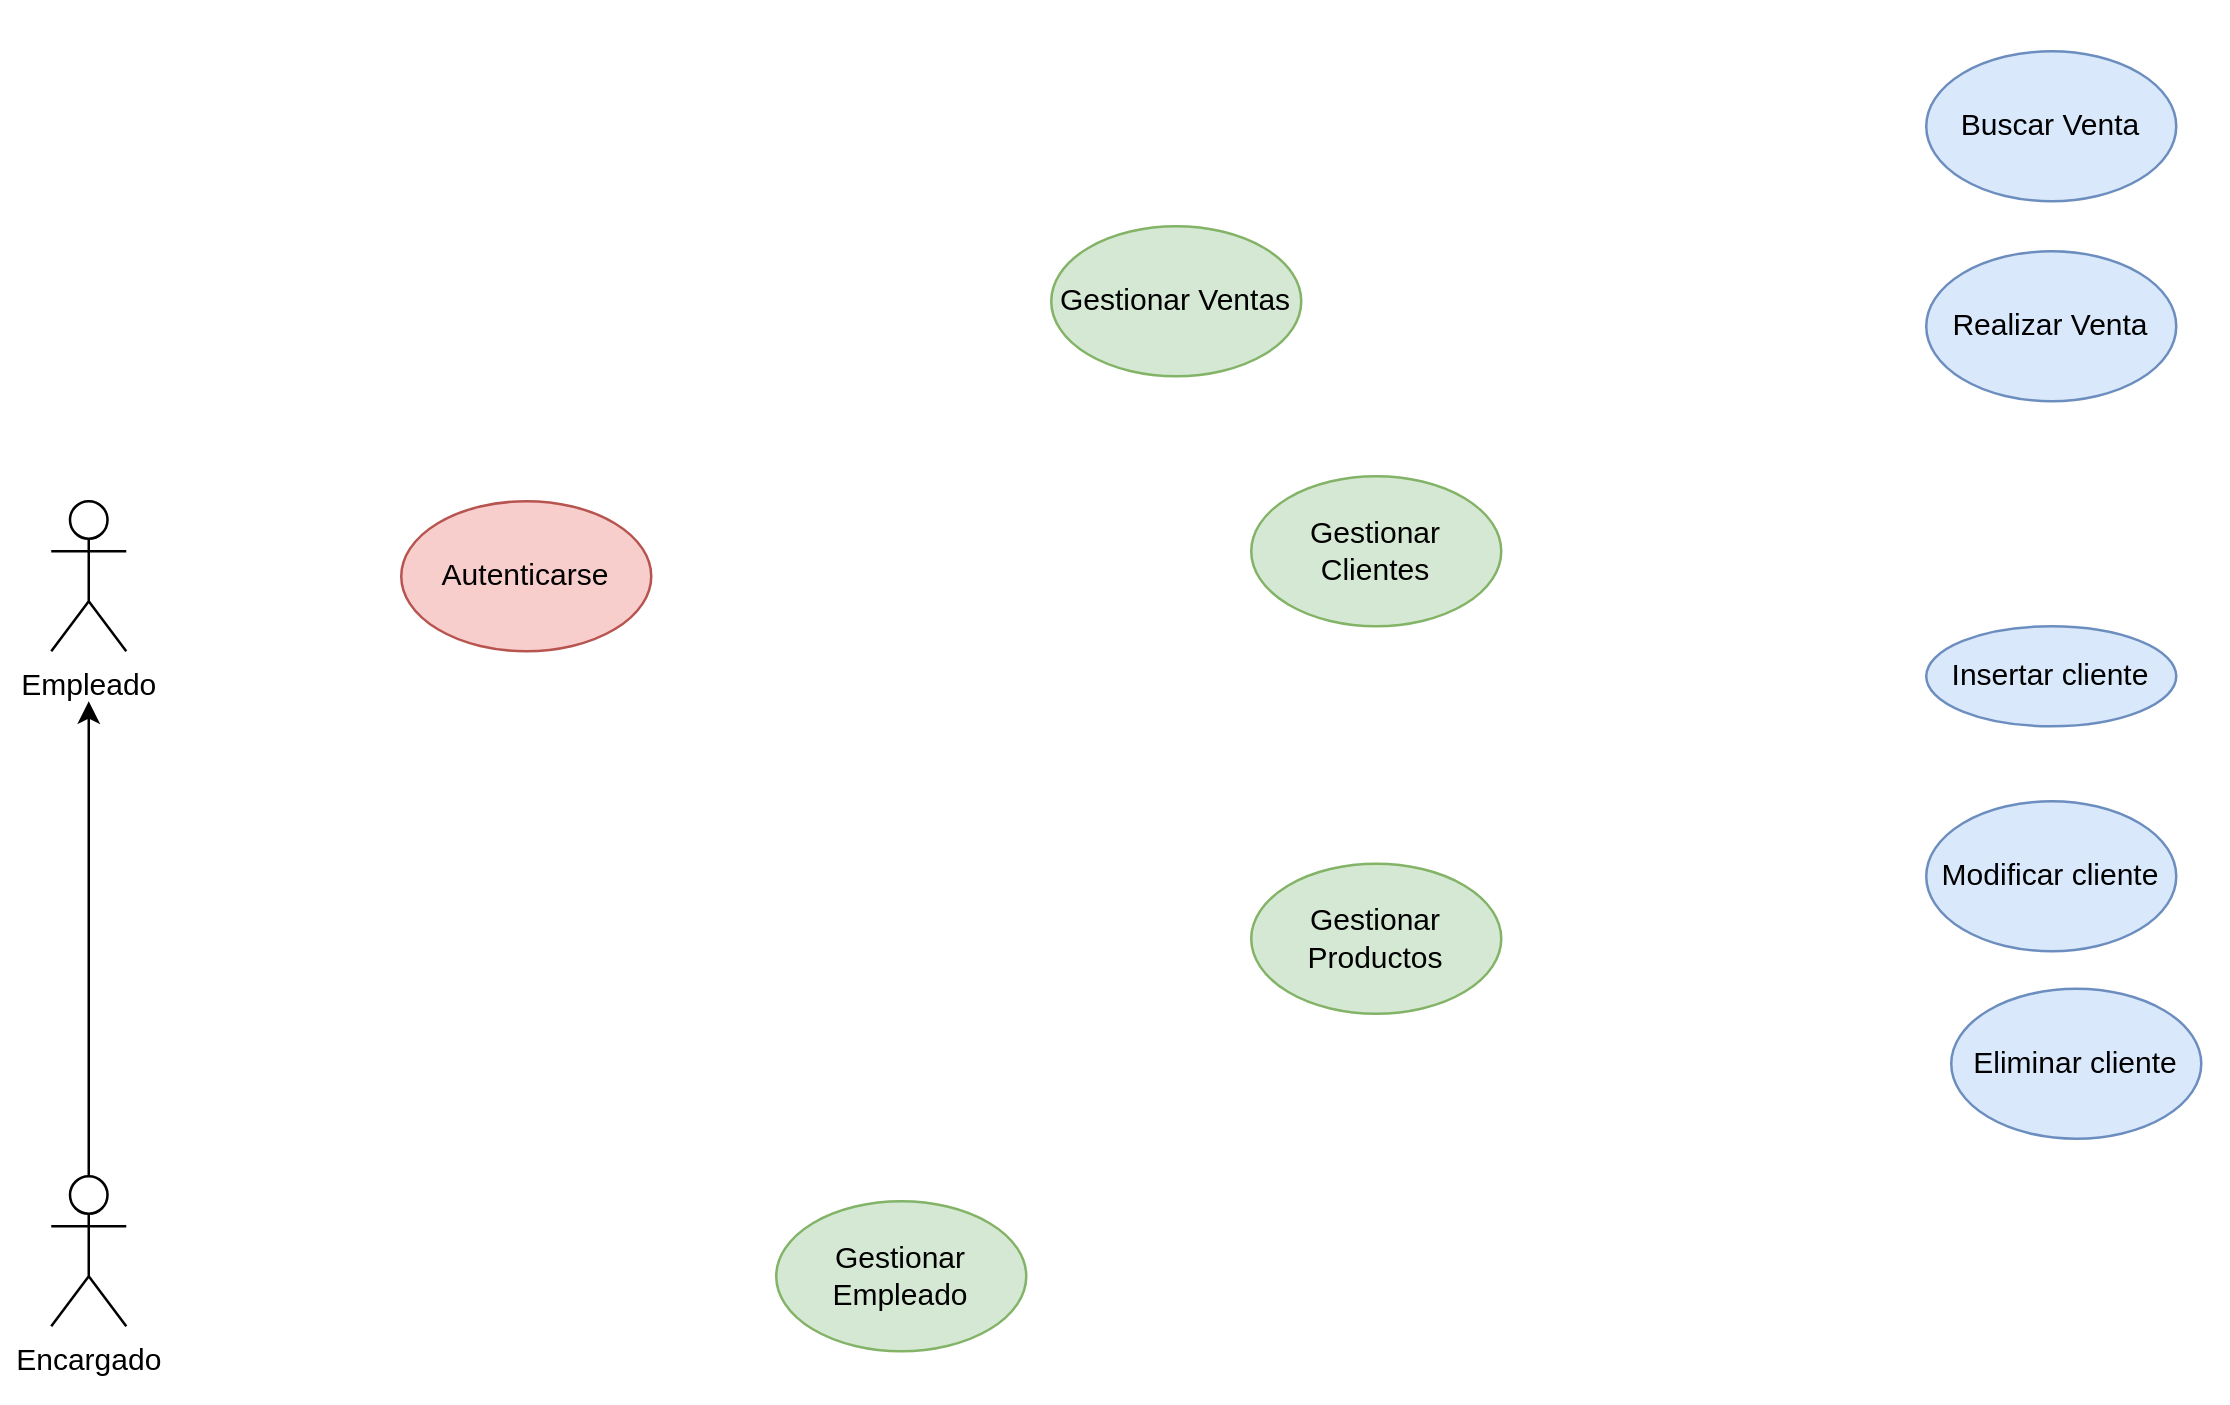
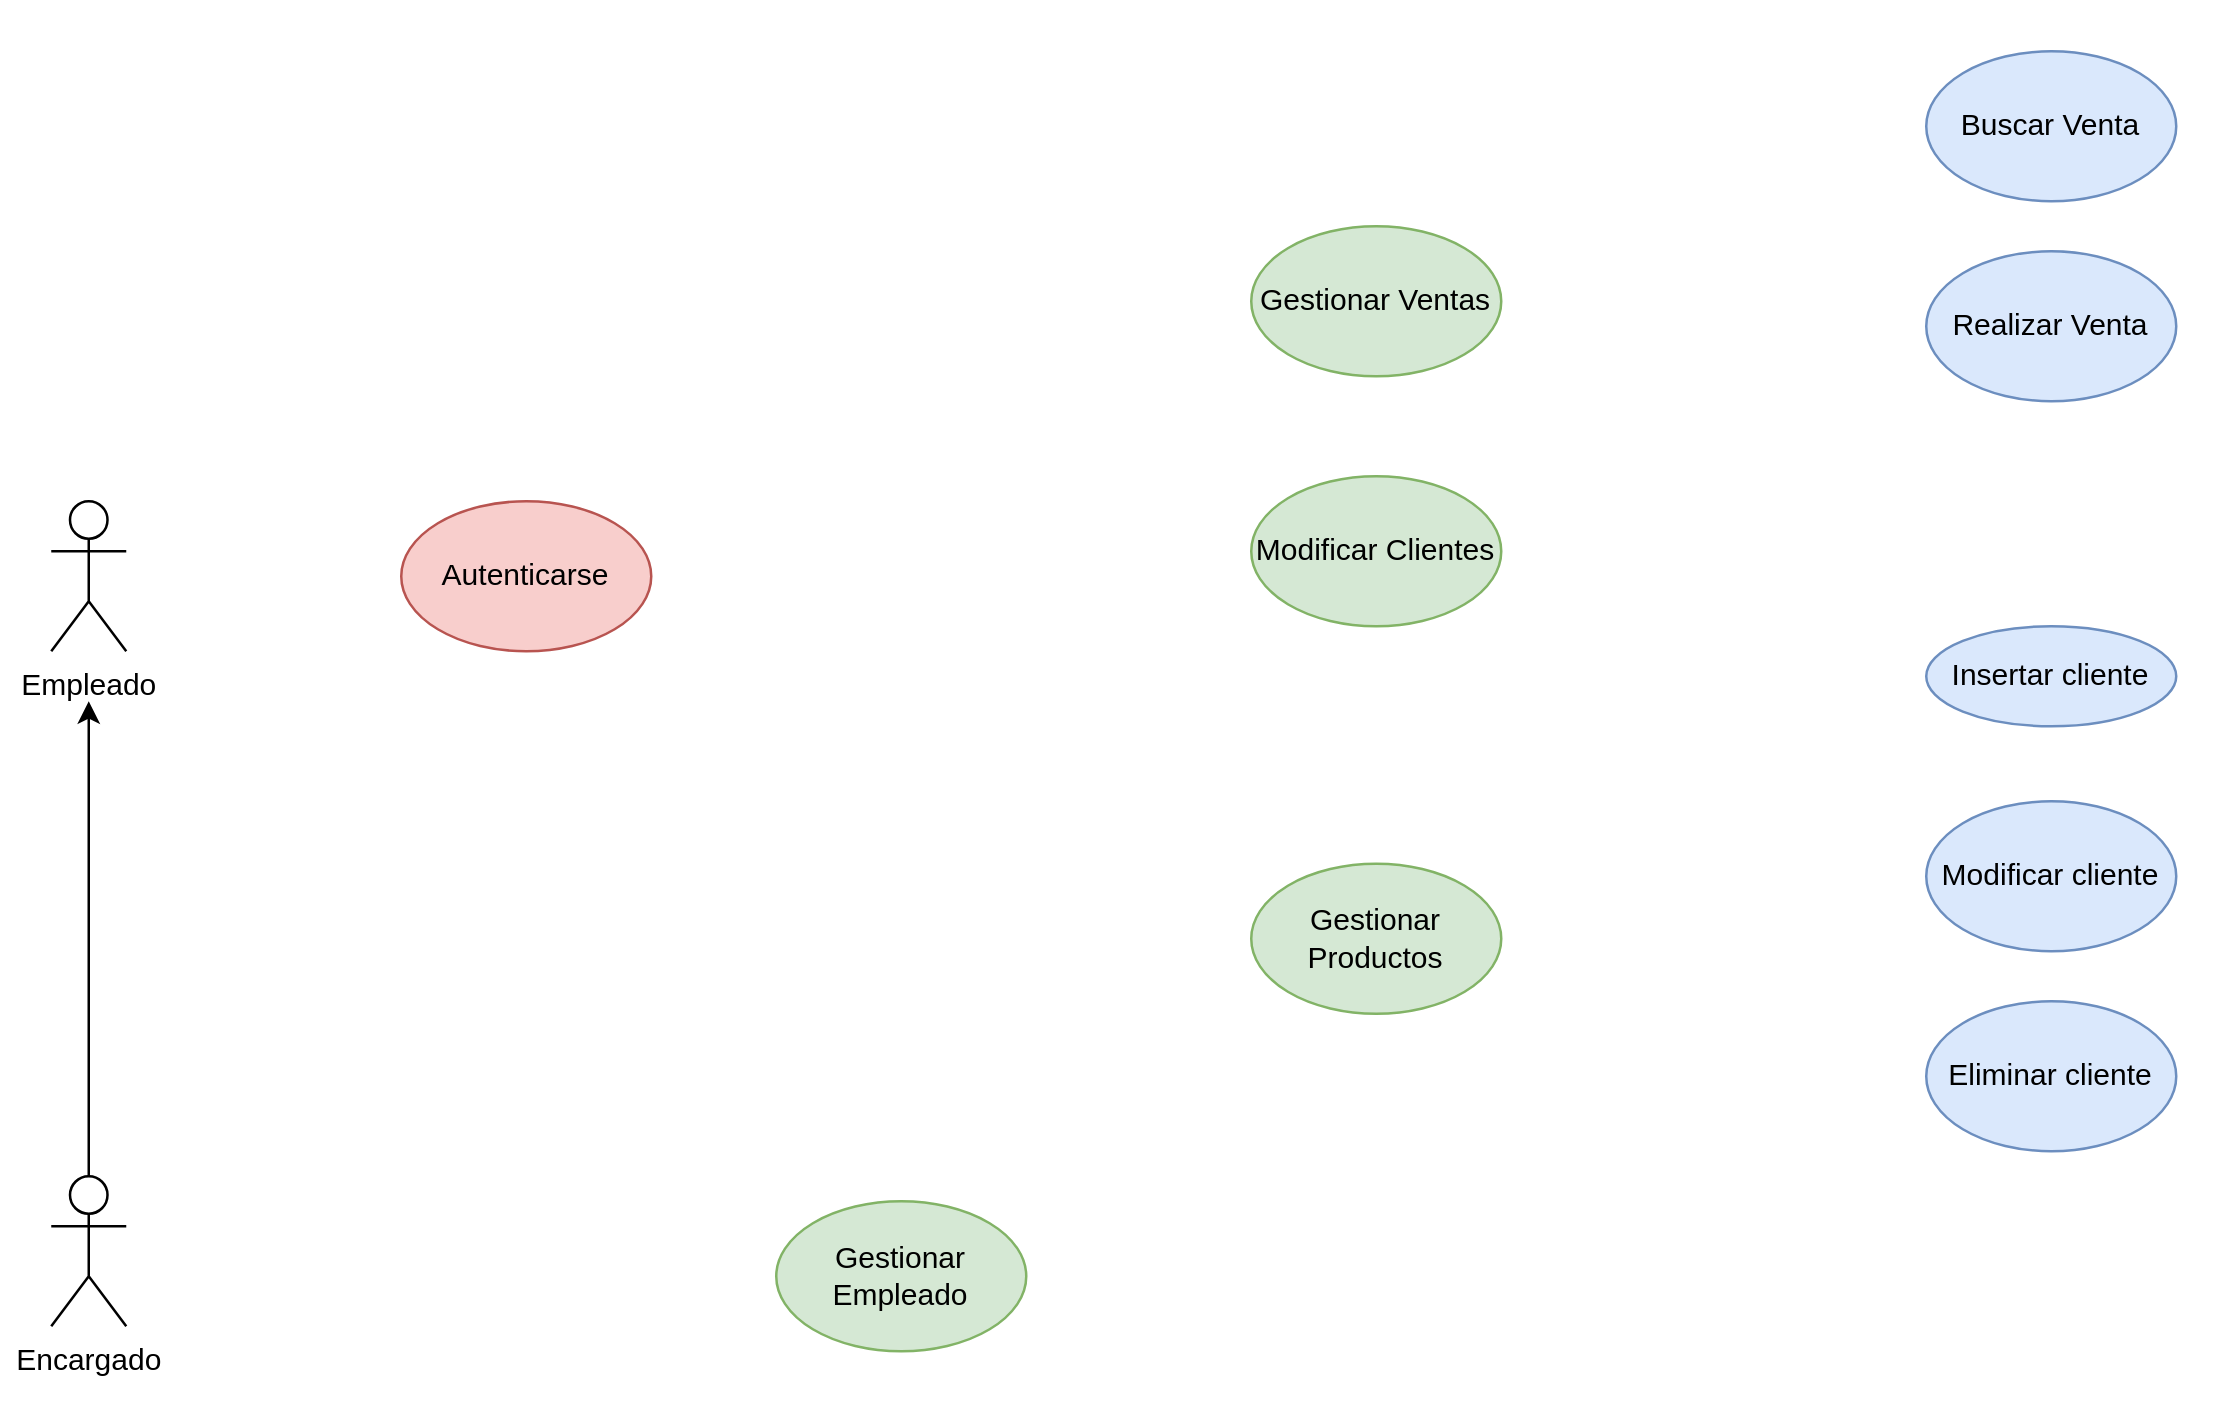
(1176, 301) -> (1376, 301)
(1376, 551) -> (1376, 551)
(2076, 1064) -> (2051, 1076)
